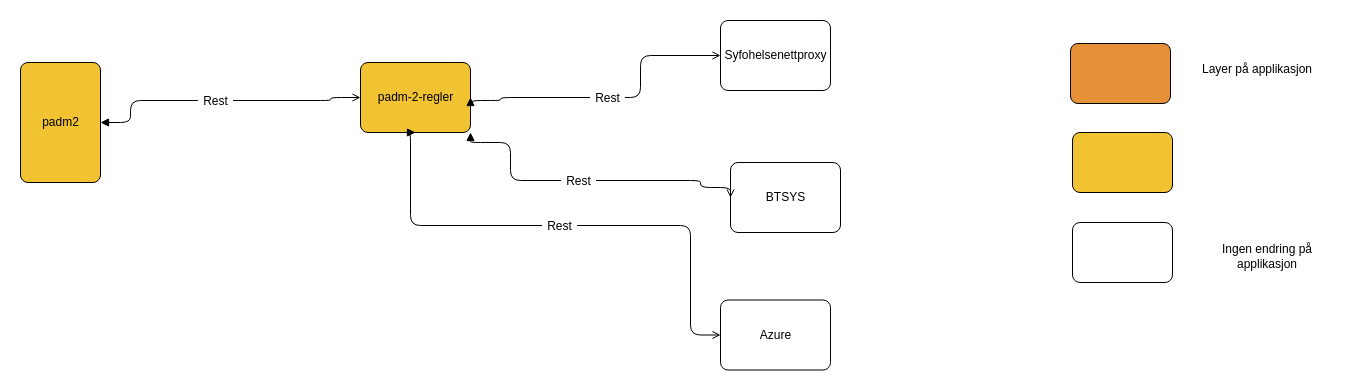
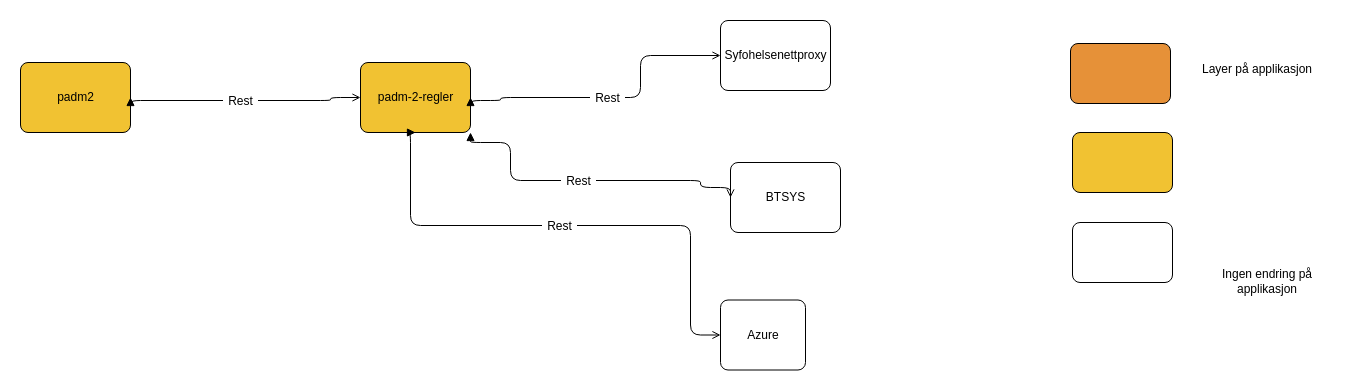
(61, 123) -> (76, 98)
(1268, 257) -> (1268, 282)
(776, 335) -> (763, 335)
